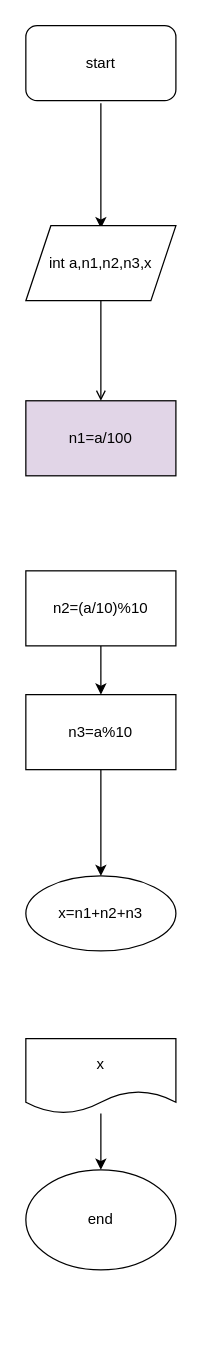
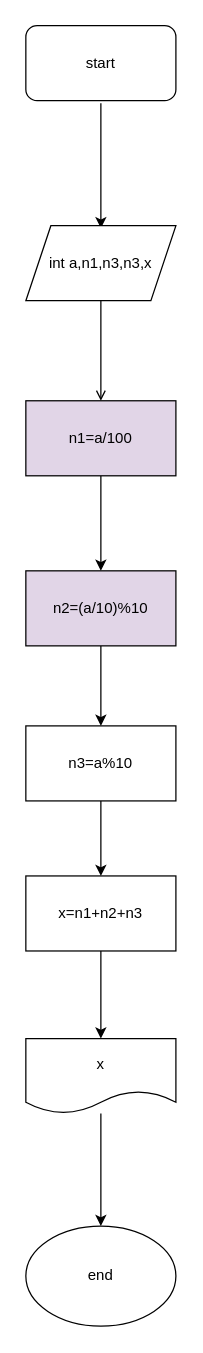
(101, 263) -> (101, 263)
none -> (101, 519)
(101, 608) -> (101, 608)
(101, 732) -> (101, 763)
(101, 913) -> (101, 913)
none -> (101, 990)
(101, 1219) -> (101, 1276)
